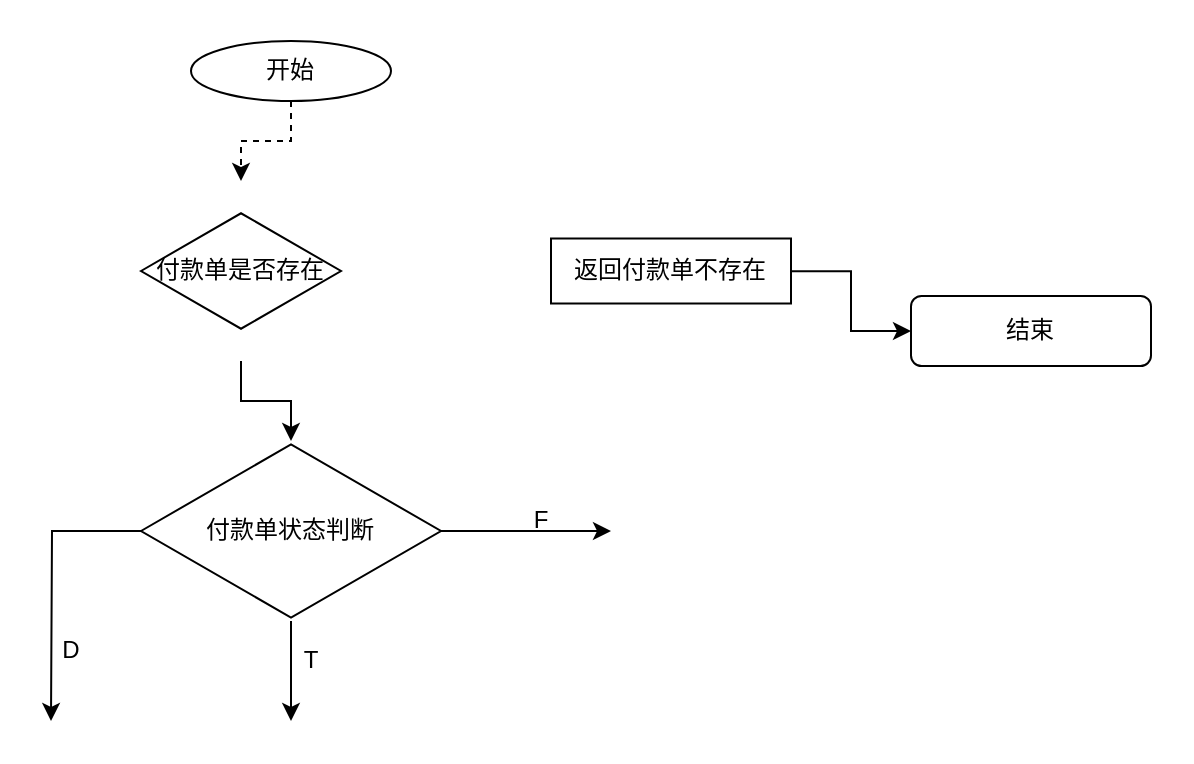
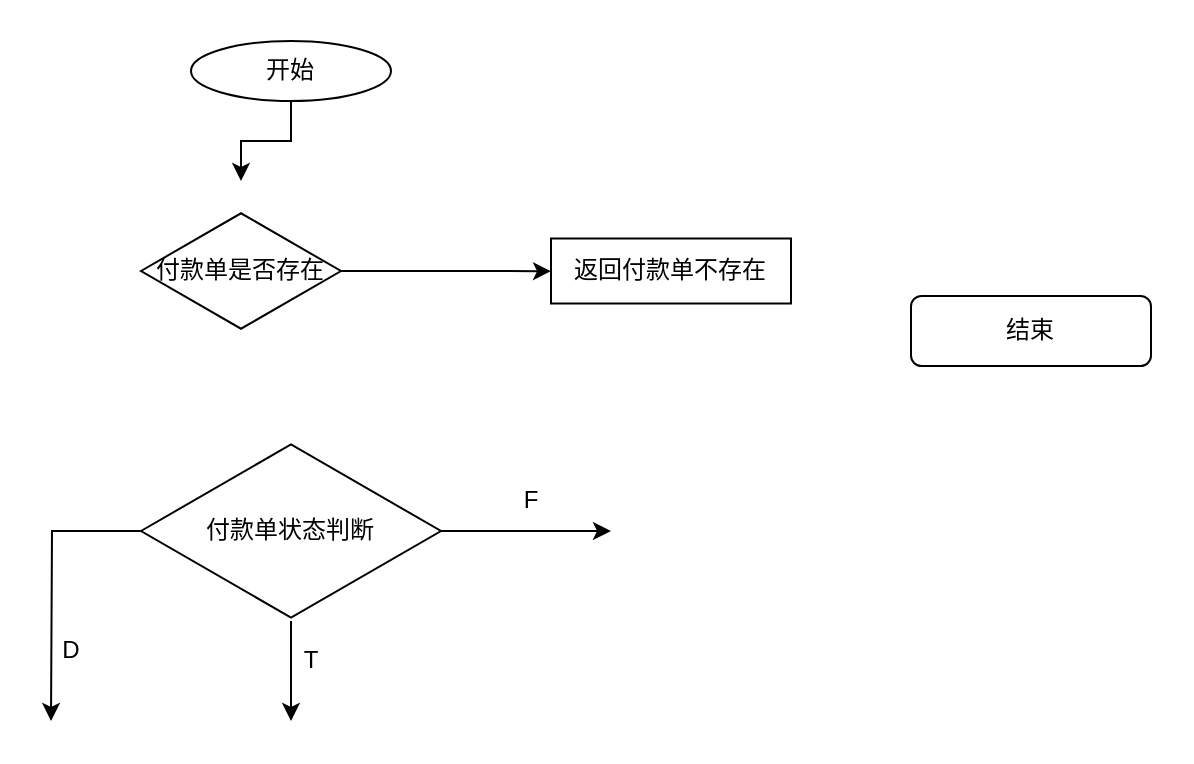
(271, 141) -> (271, 141)
none -> (439, 271)
(851, 295) -> none
(259, 401) -> none
(541, 521) -> (531, 501)
